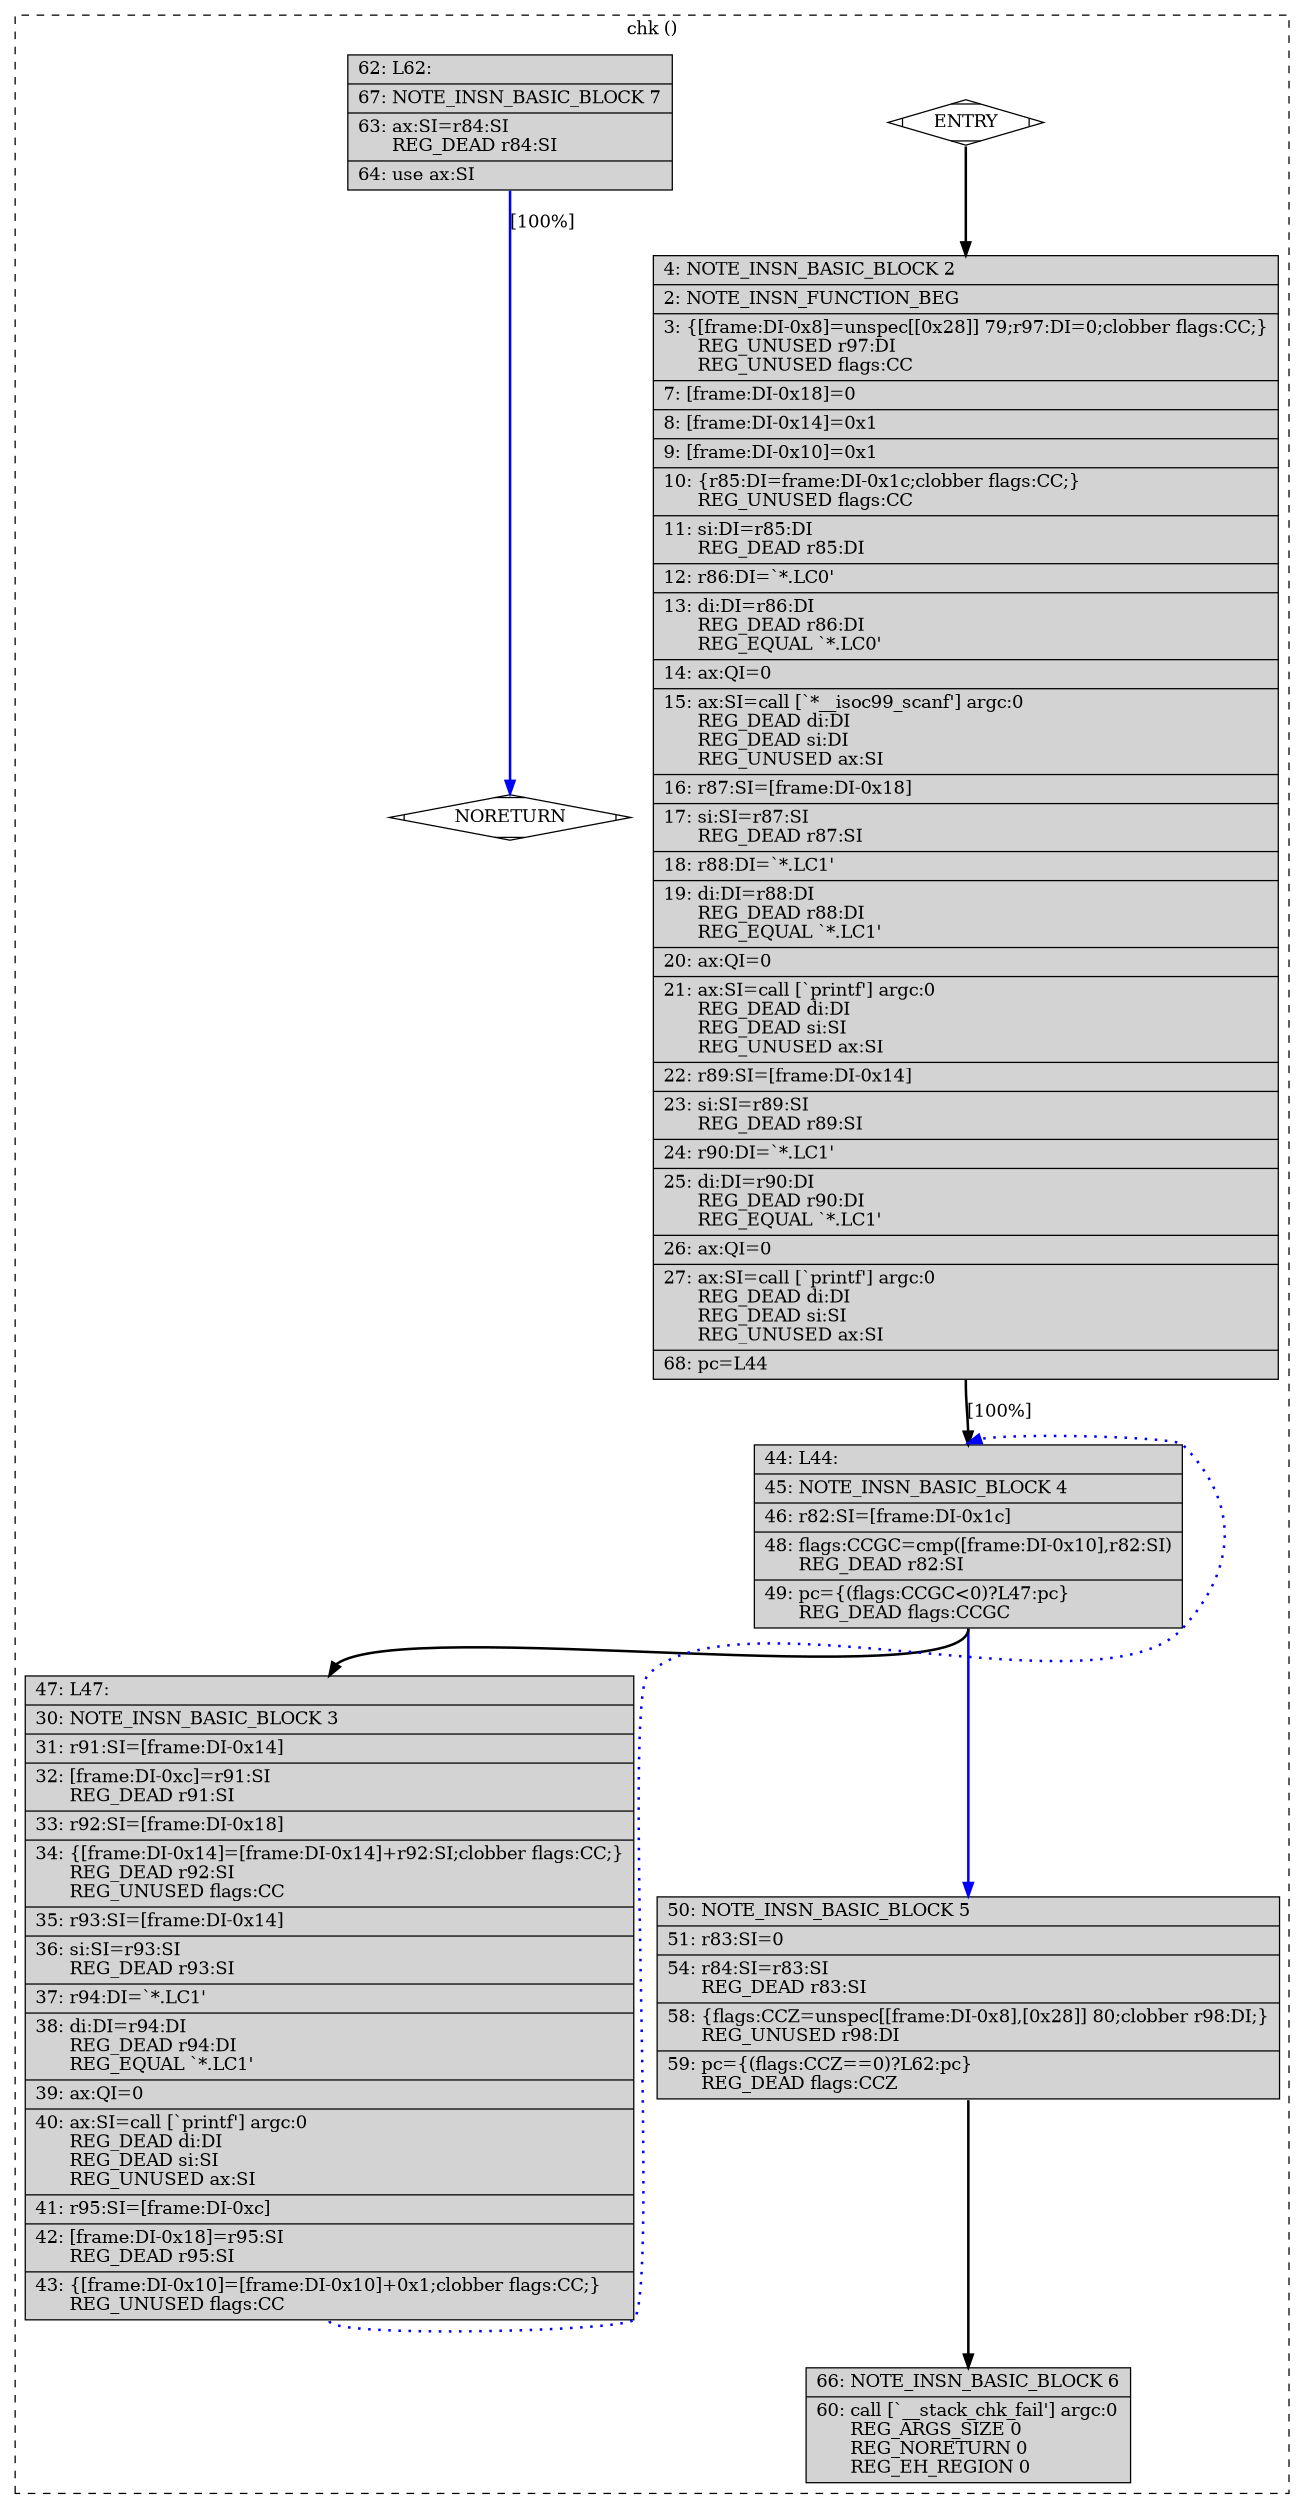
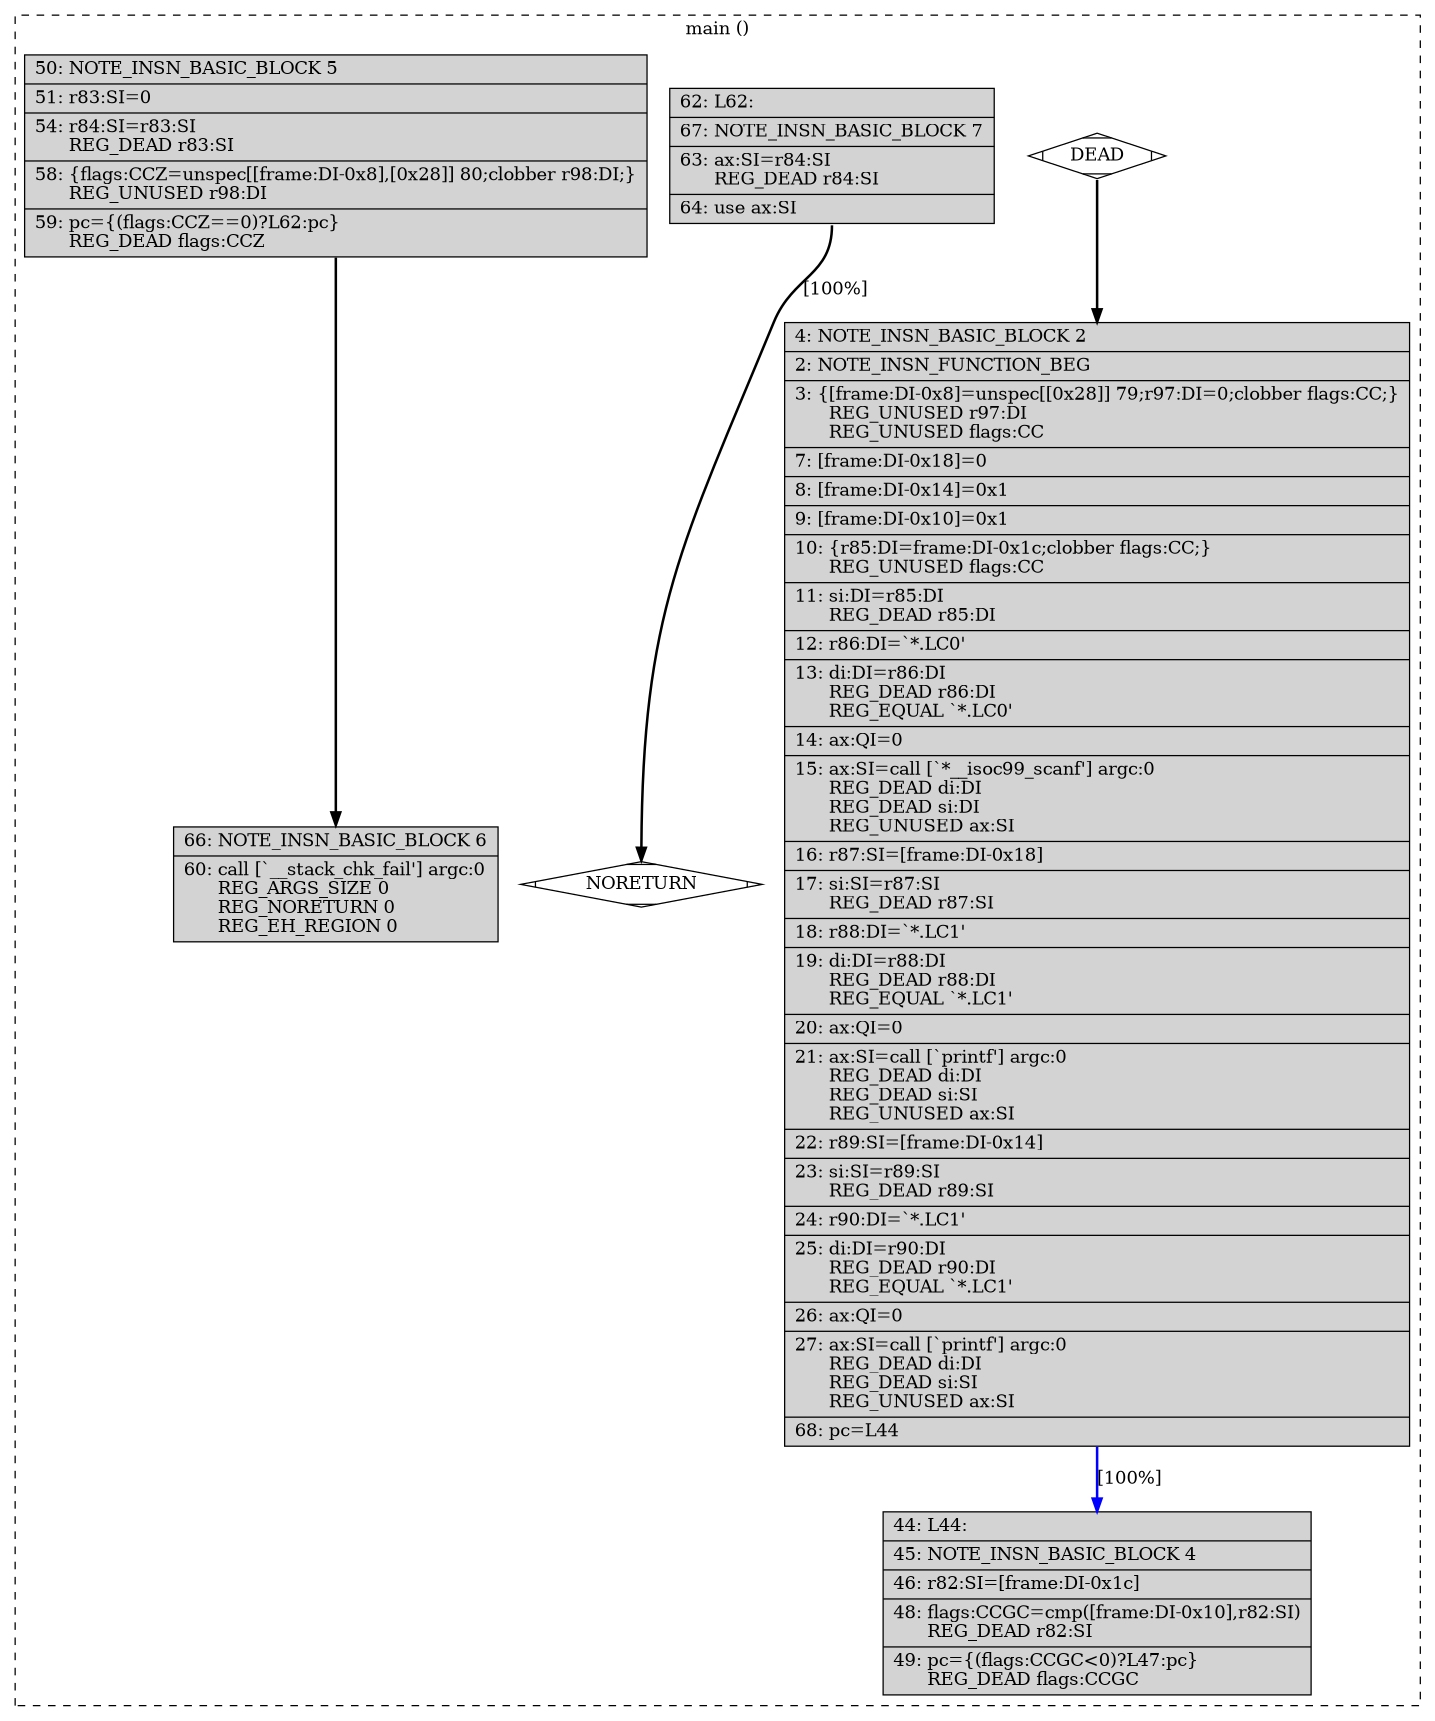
(652, 30) -> (718, 30)
(966, 122) -> (1097, 156)
(510, 471) -> (693, 522)
(967, 1406) -> (1097, 1472)
(968, 1756) -> none
(330, 1998) -> none
